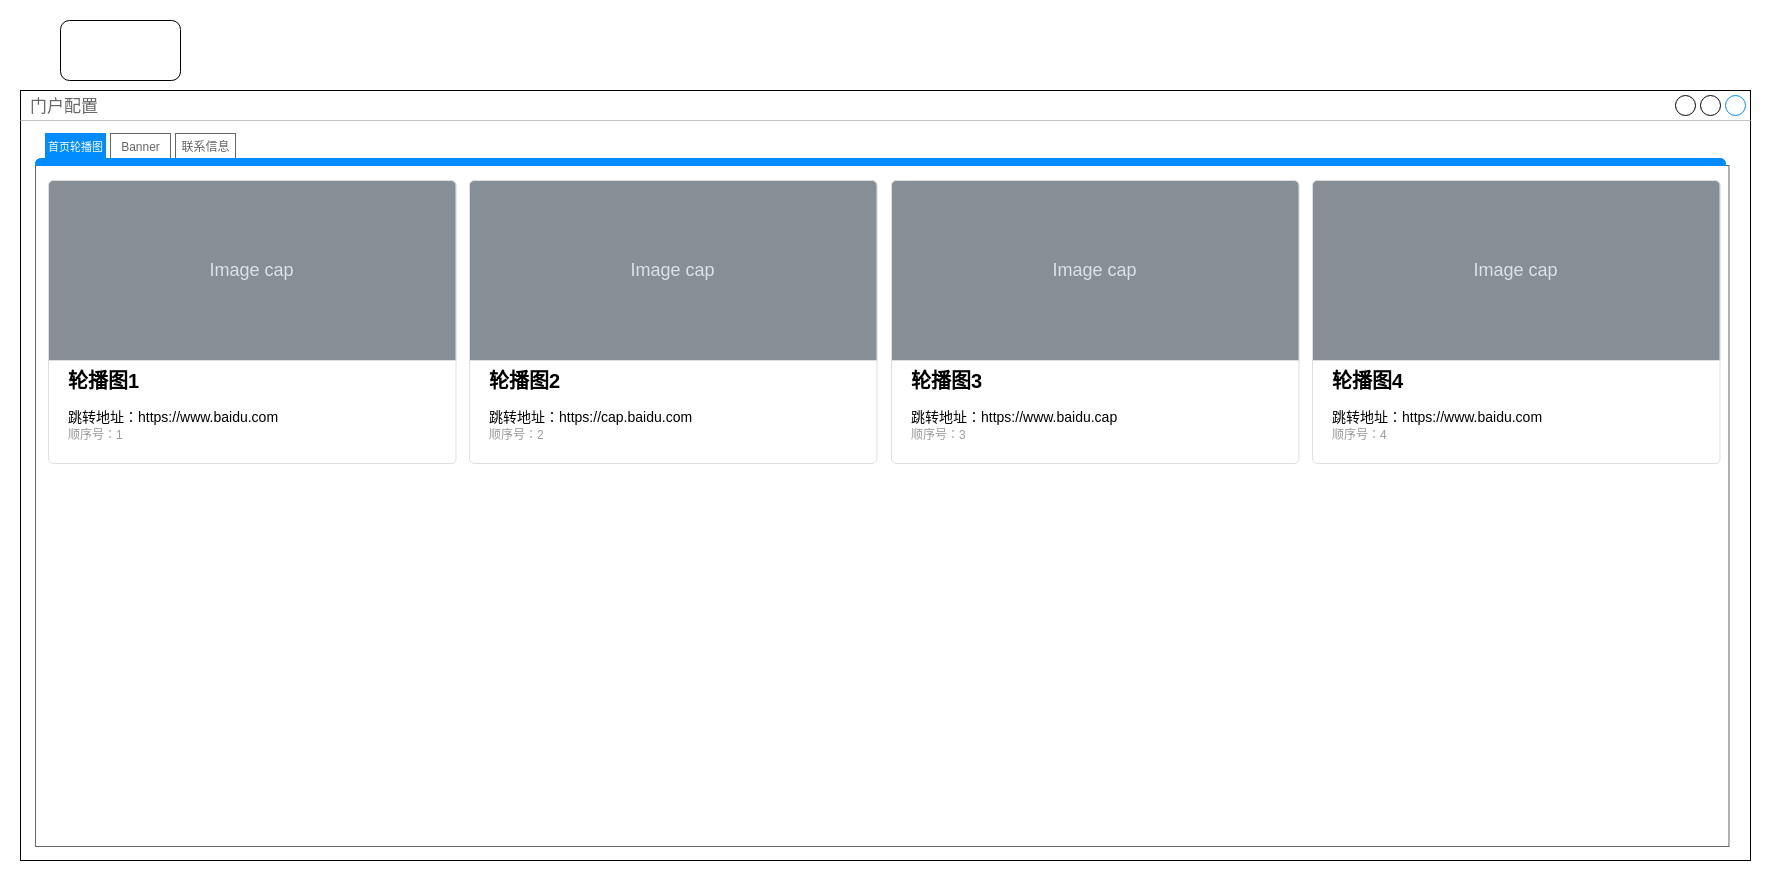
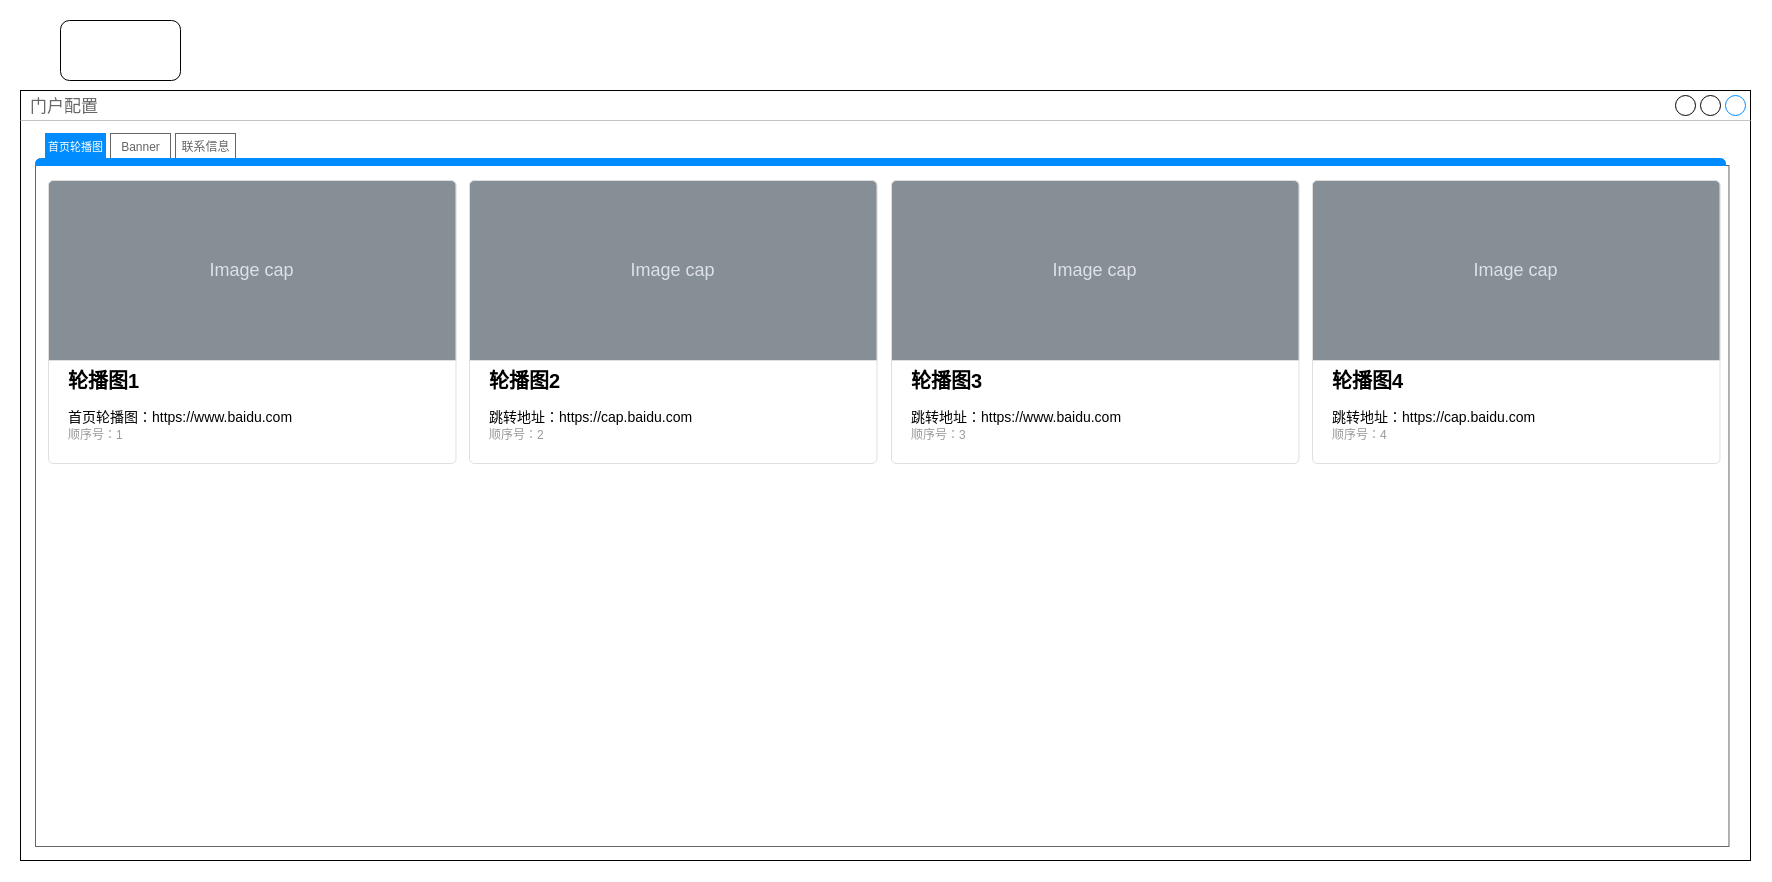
(179, 417) -> (186, 417)
(1022, 417) -> (1022, 417)
(1443, 417) -> (1443, 417)
